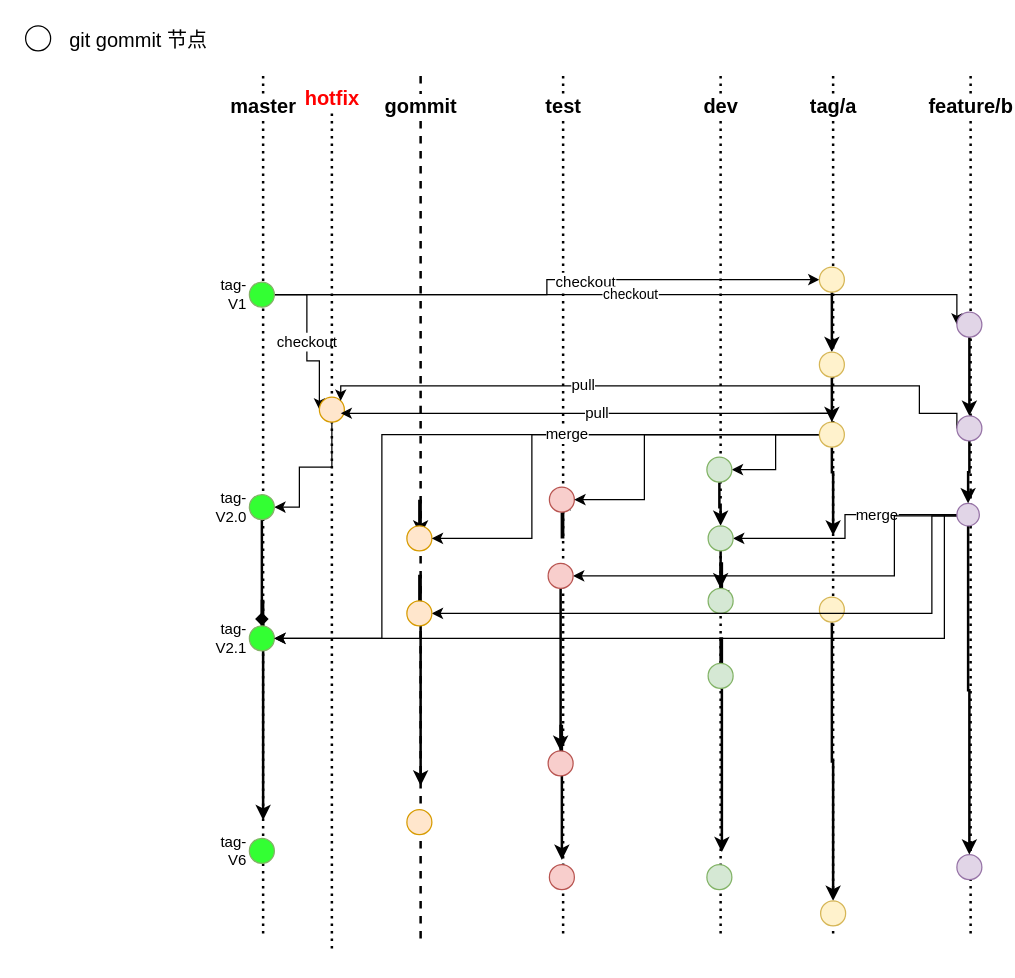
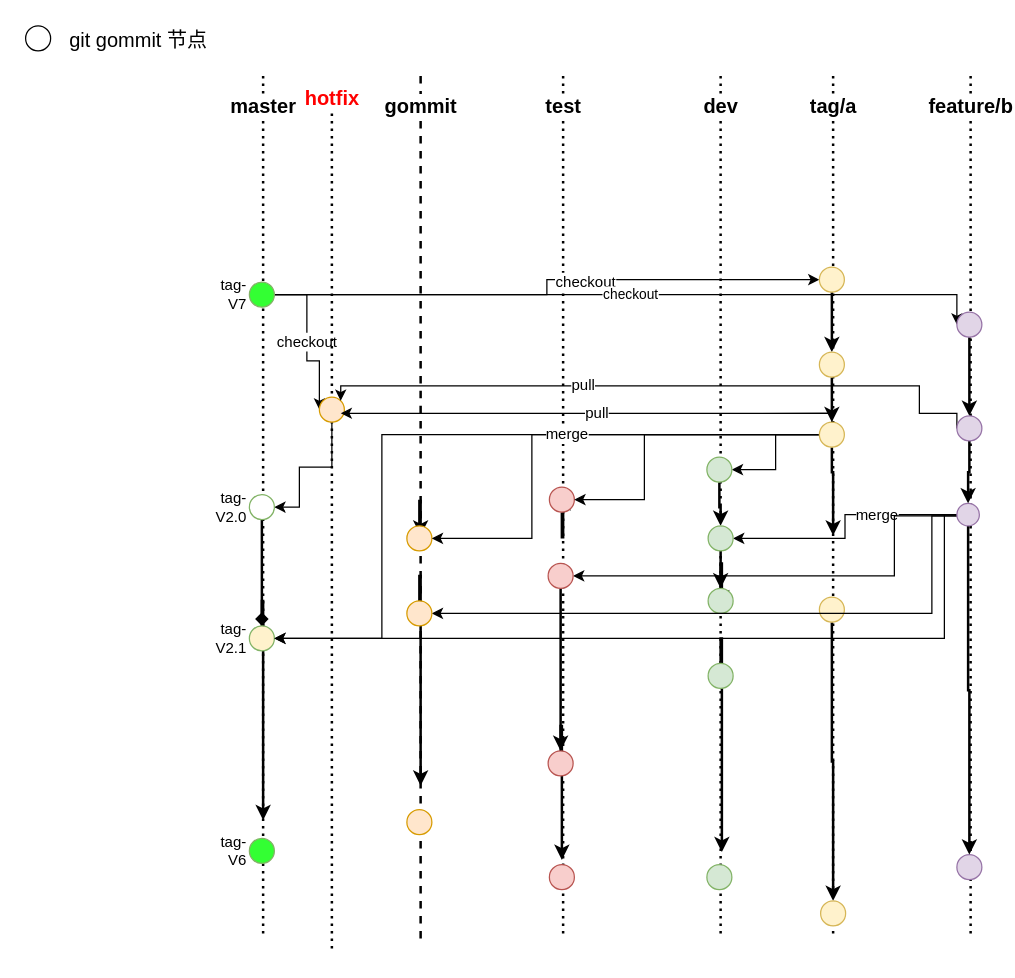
(233, 294) -> (233, 294)
(262, 507) -> (262, 507)
(262, 638) -> (262, 638)
